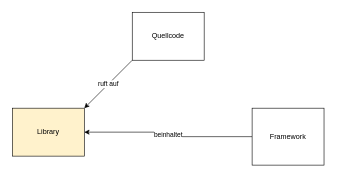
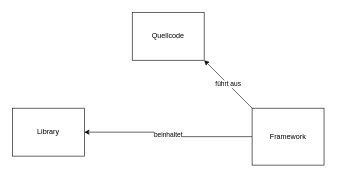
(109, 84) -> none
none -> (230, 86)
(48, 132) -> (48, 132)
